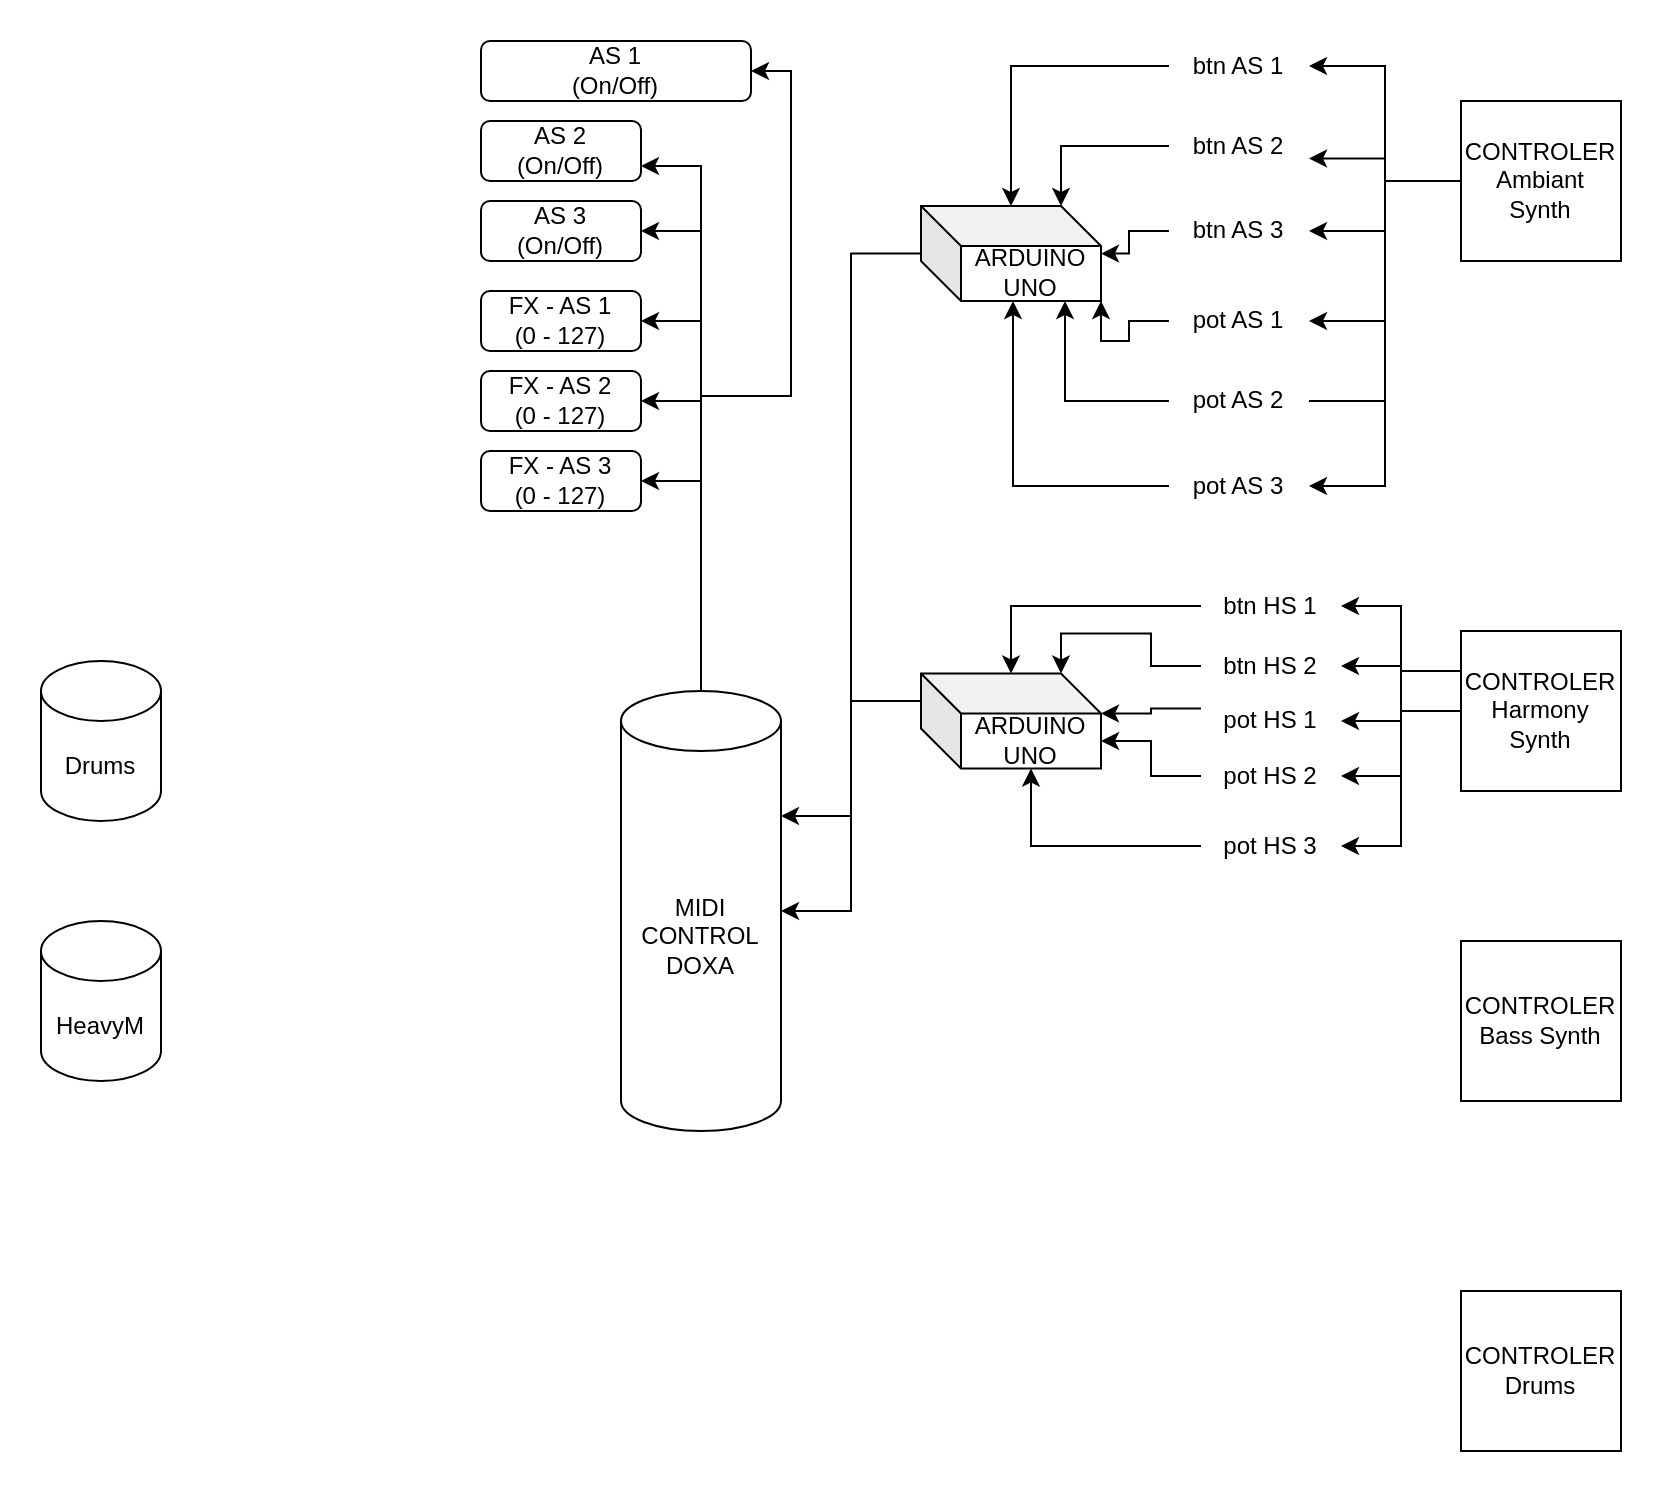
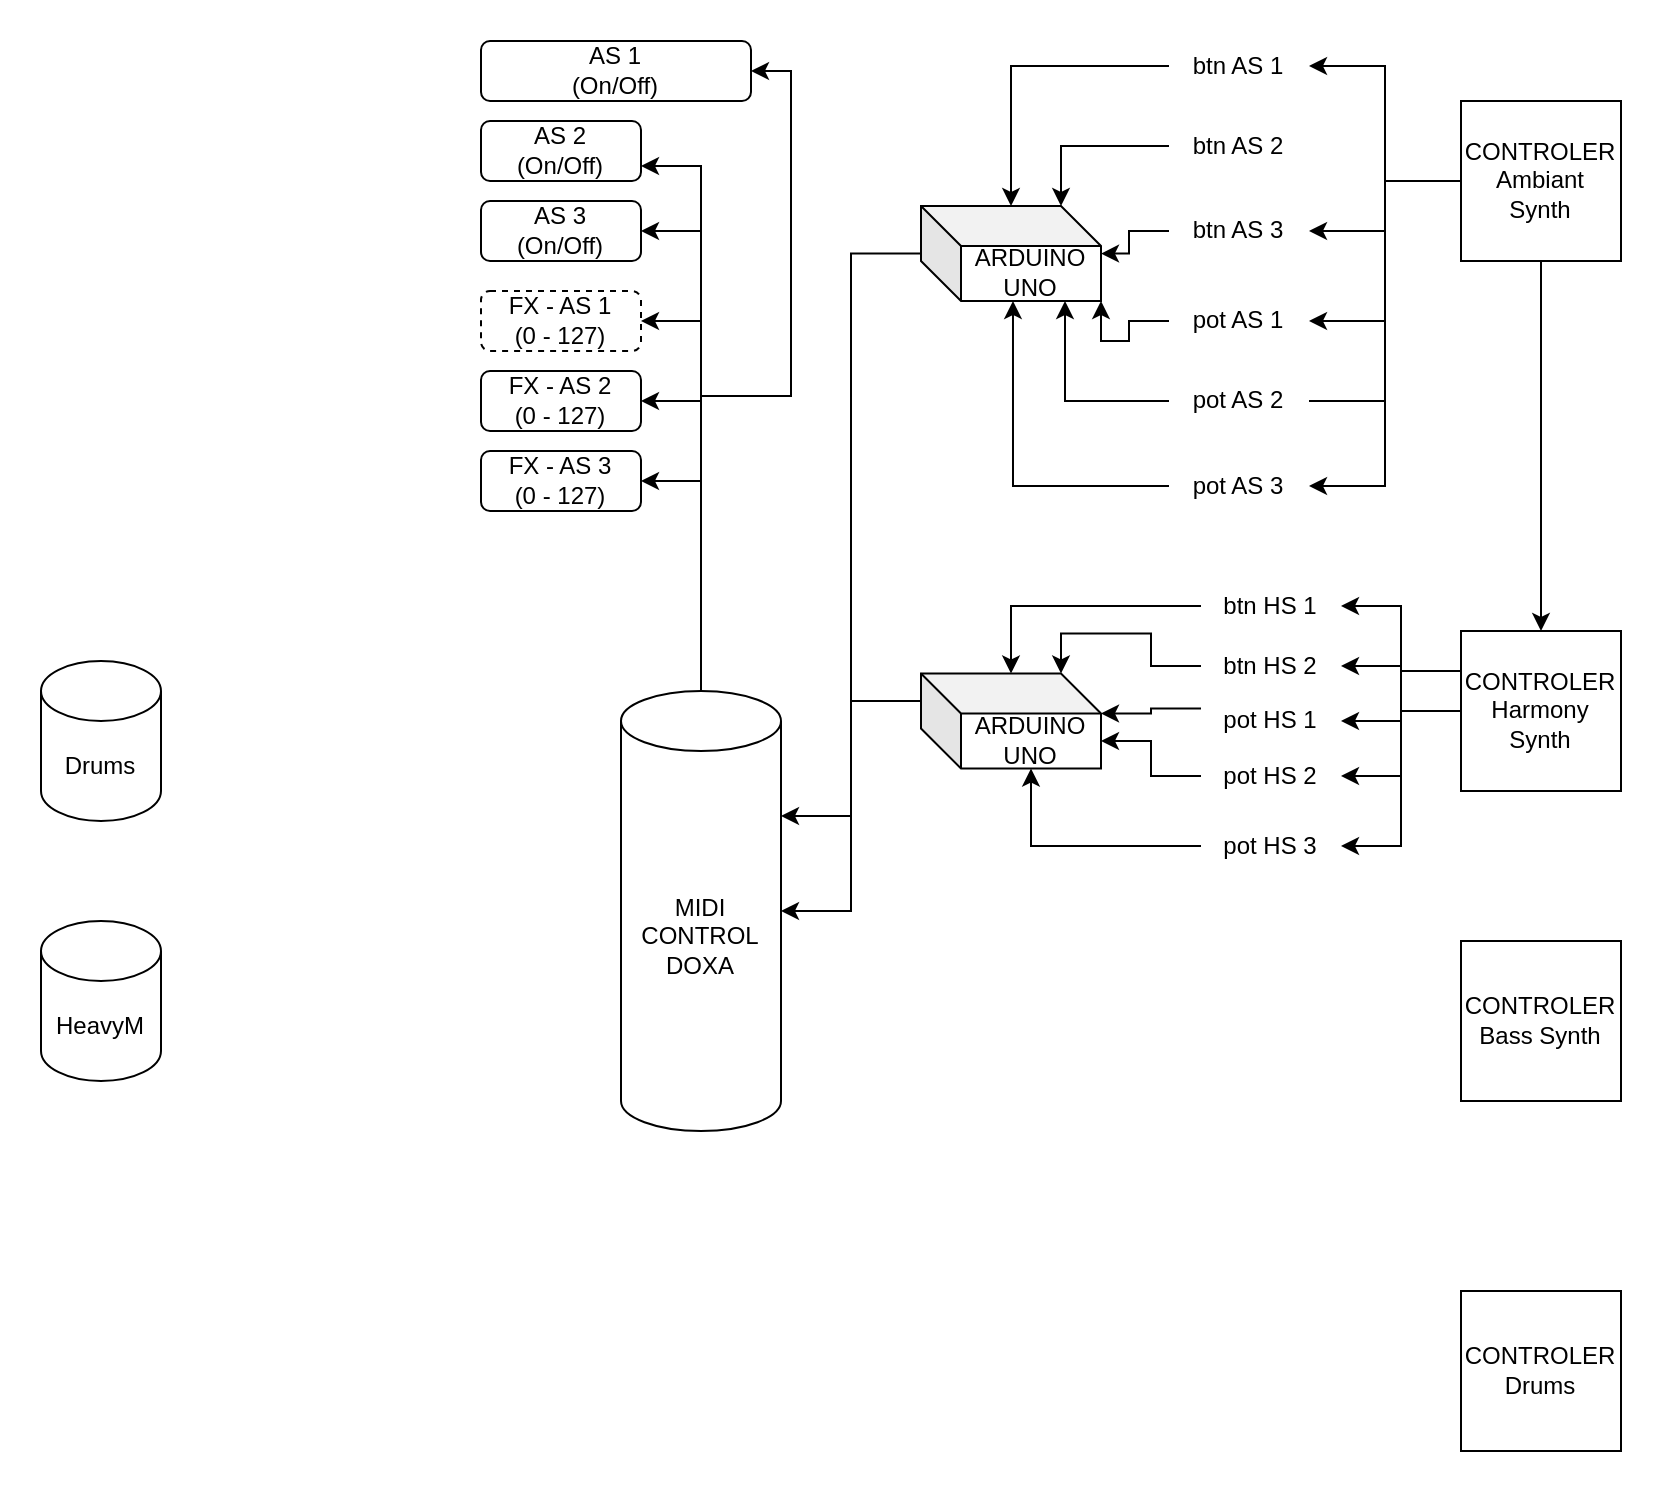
(1352, 159) -> (1541, 439)
(561, 321) -> (561, 321)
